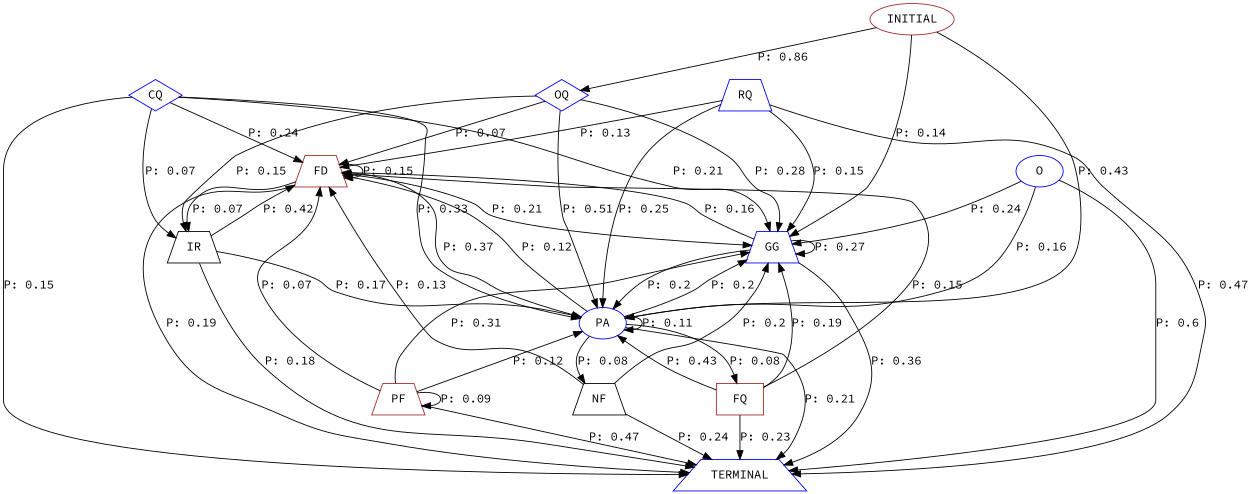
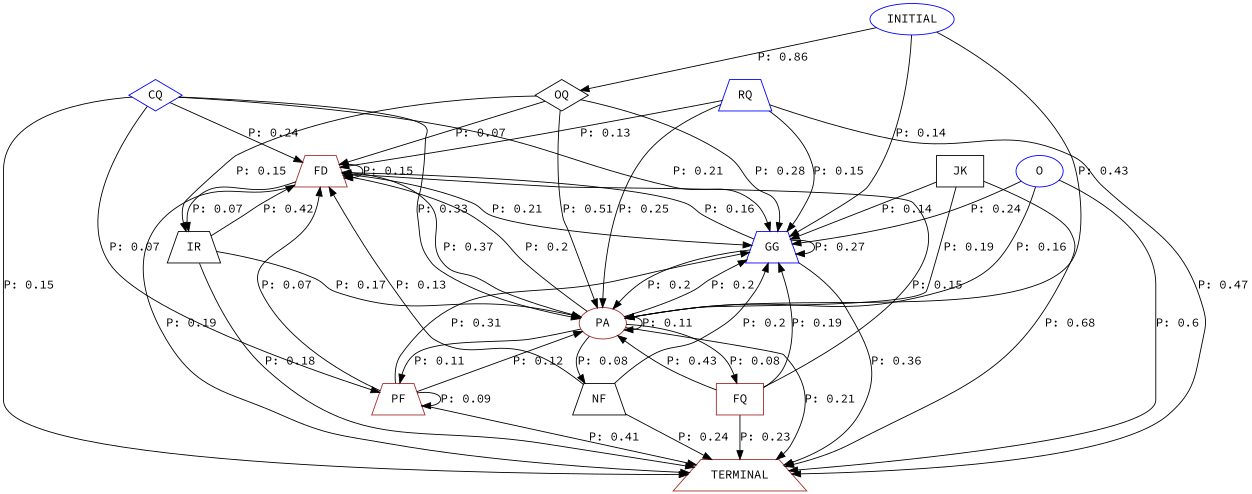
(912, 19) -> (912, 19)
(562, 95) -> (562, 95)
none -> (960, 171)
(143, 174) -> (157, 301)
(547, 247) -> (547, 247)
(603, 323) -> (603, 323)
none -> (485, 342)
(614, 437) -> (614, 437)
(740, 475) -> (740, 475)
